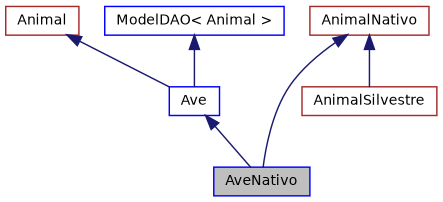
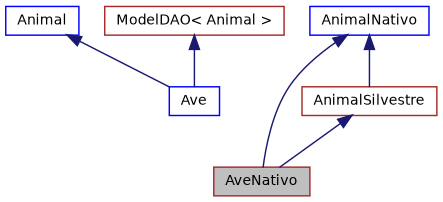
(42, 21) -> (42, 21)
(194, 21) -> (194, 21)
(369, 21) -> (369, 21)
(233, 147) -> (310, 145)
(262, 181) -> (262, 181)
